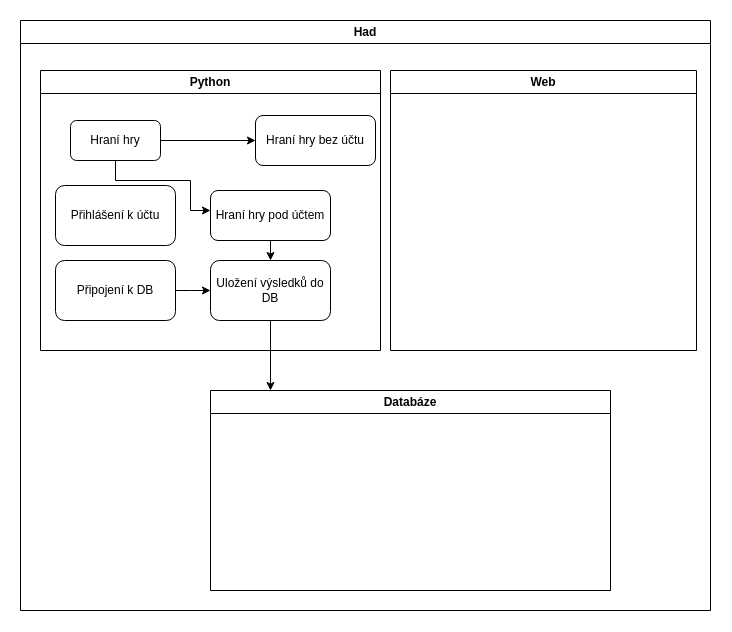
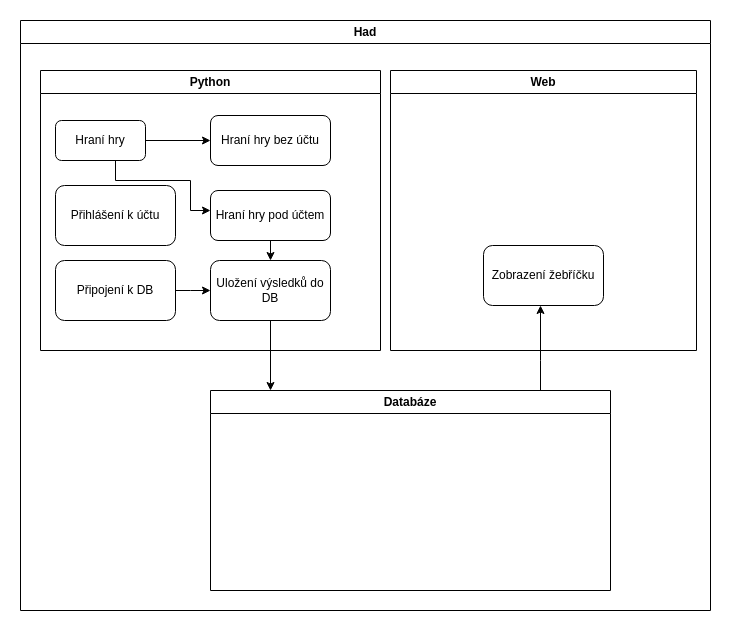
(116, 141) -> (101, 141)
(316, 141) -> (271, 141)
none -> (544, 276)
none -> (541, 352)
